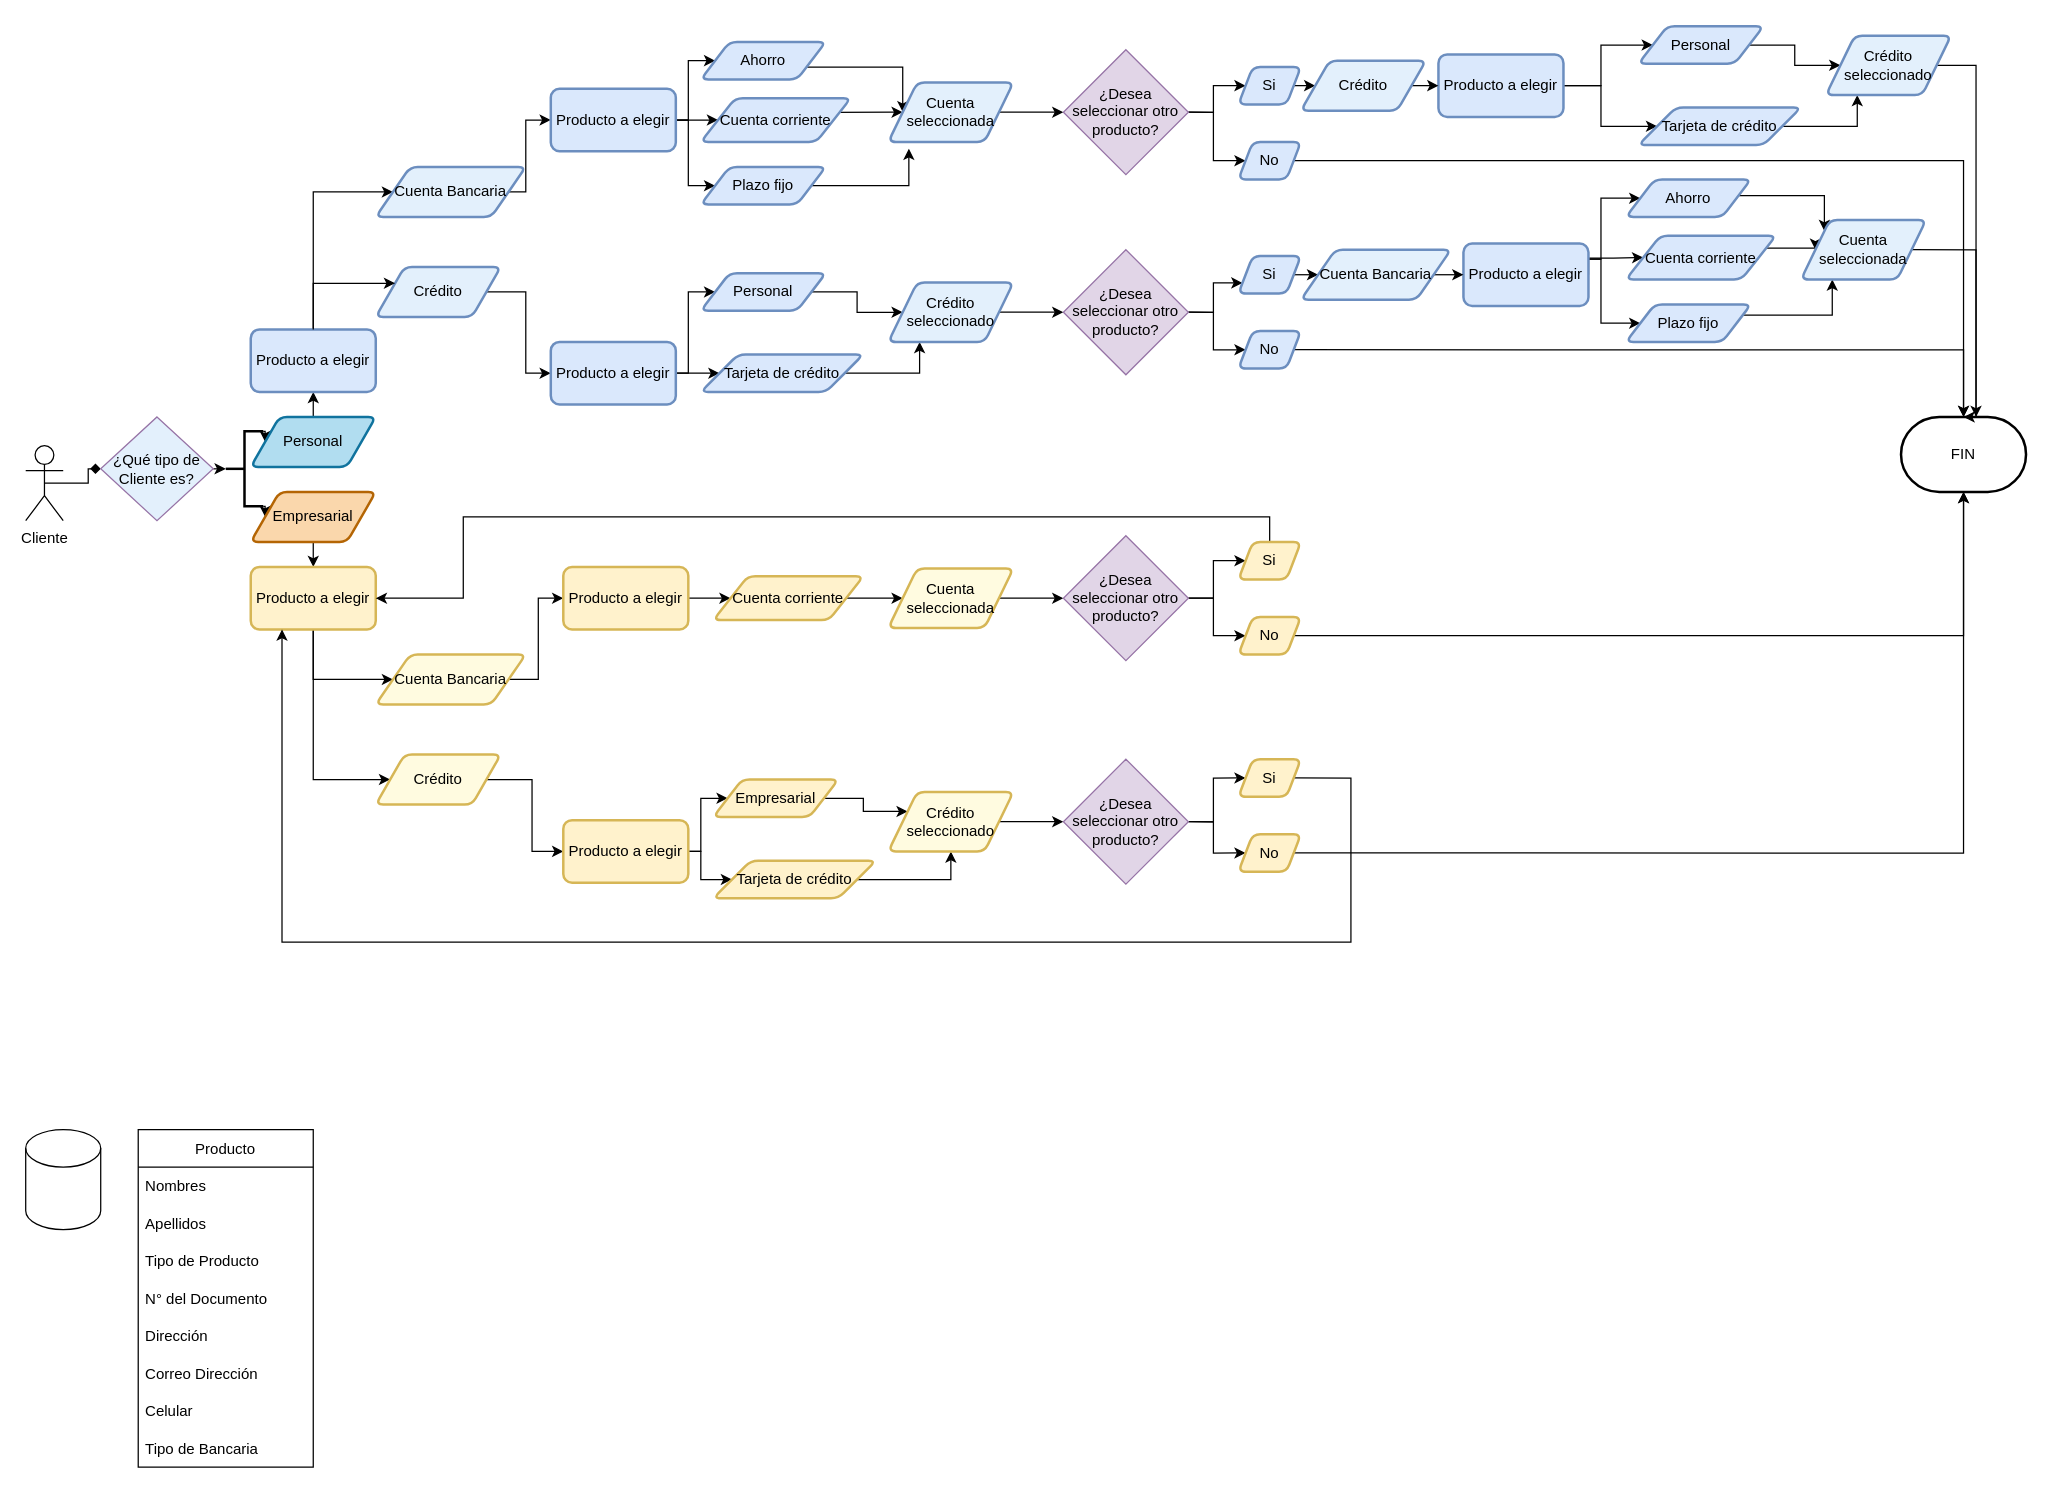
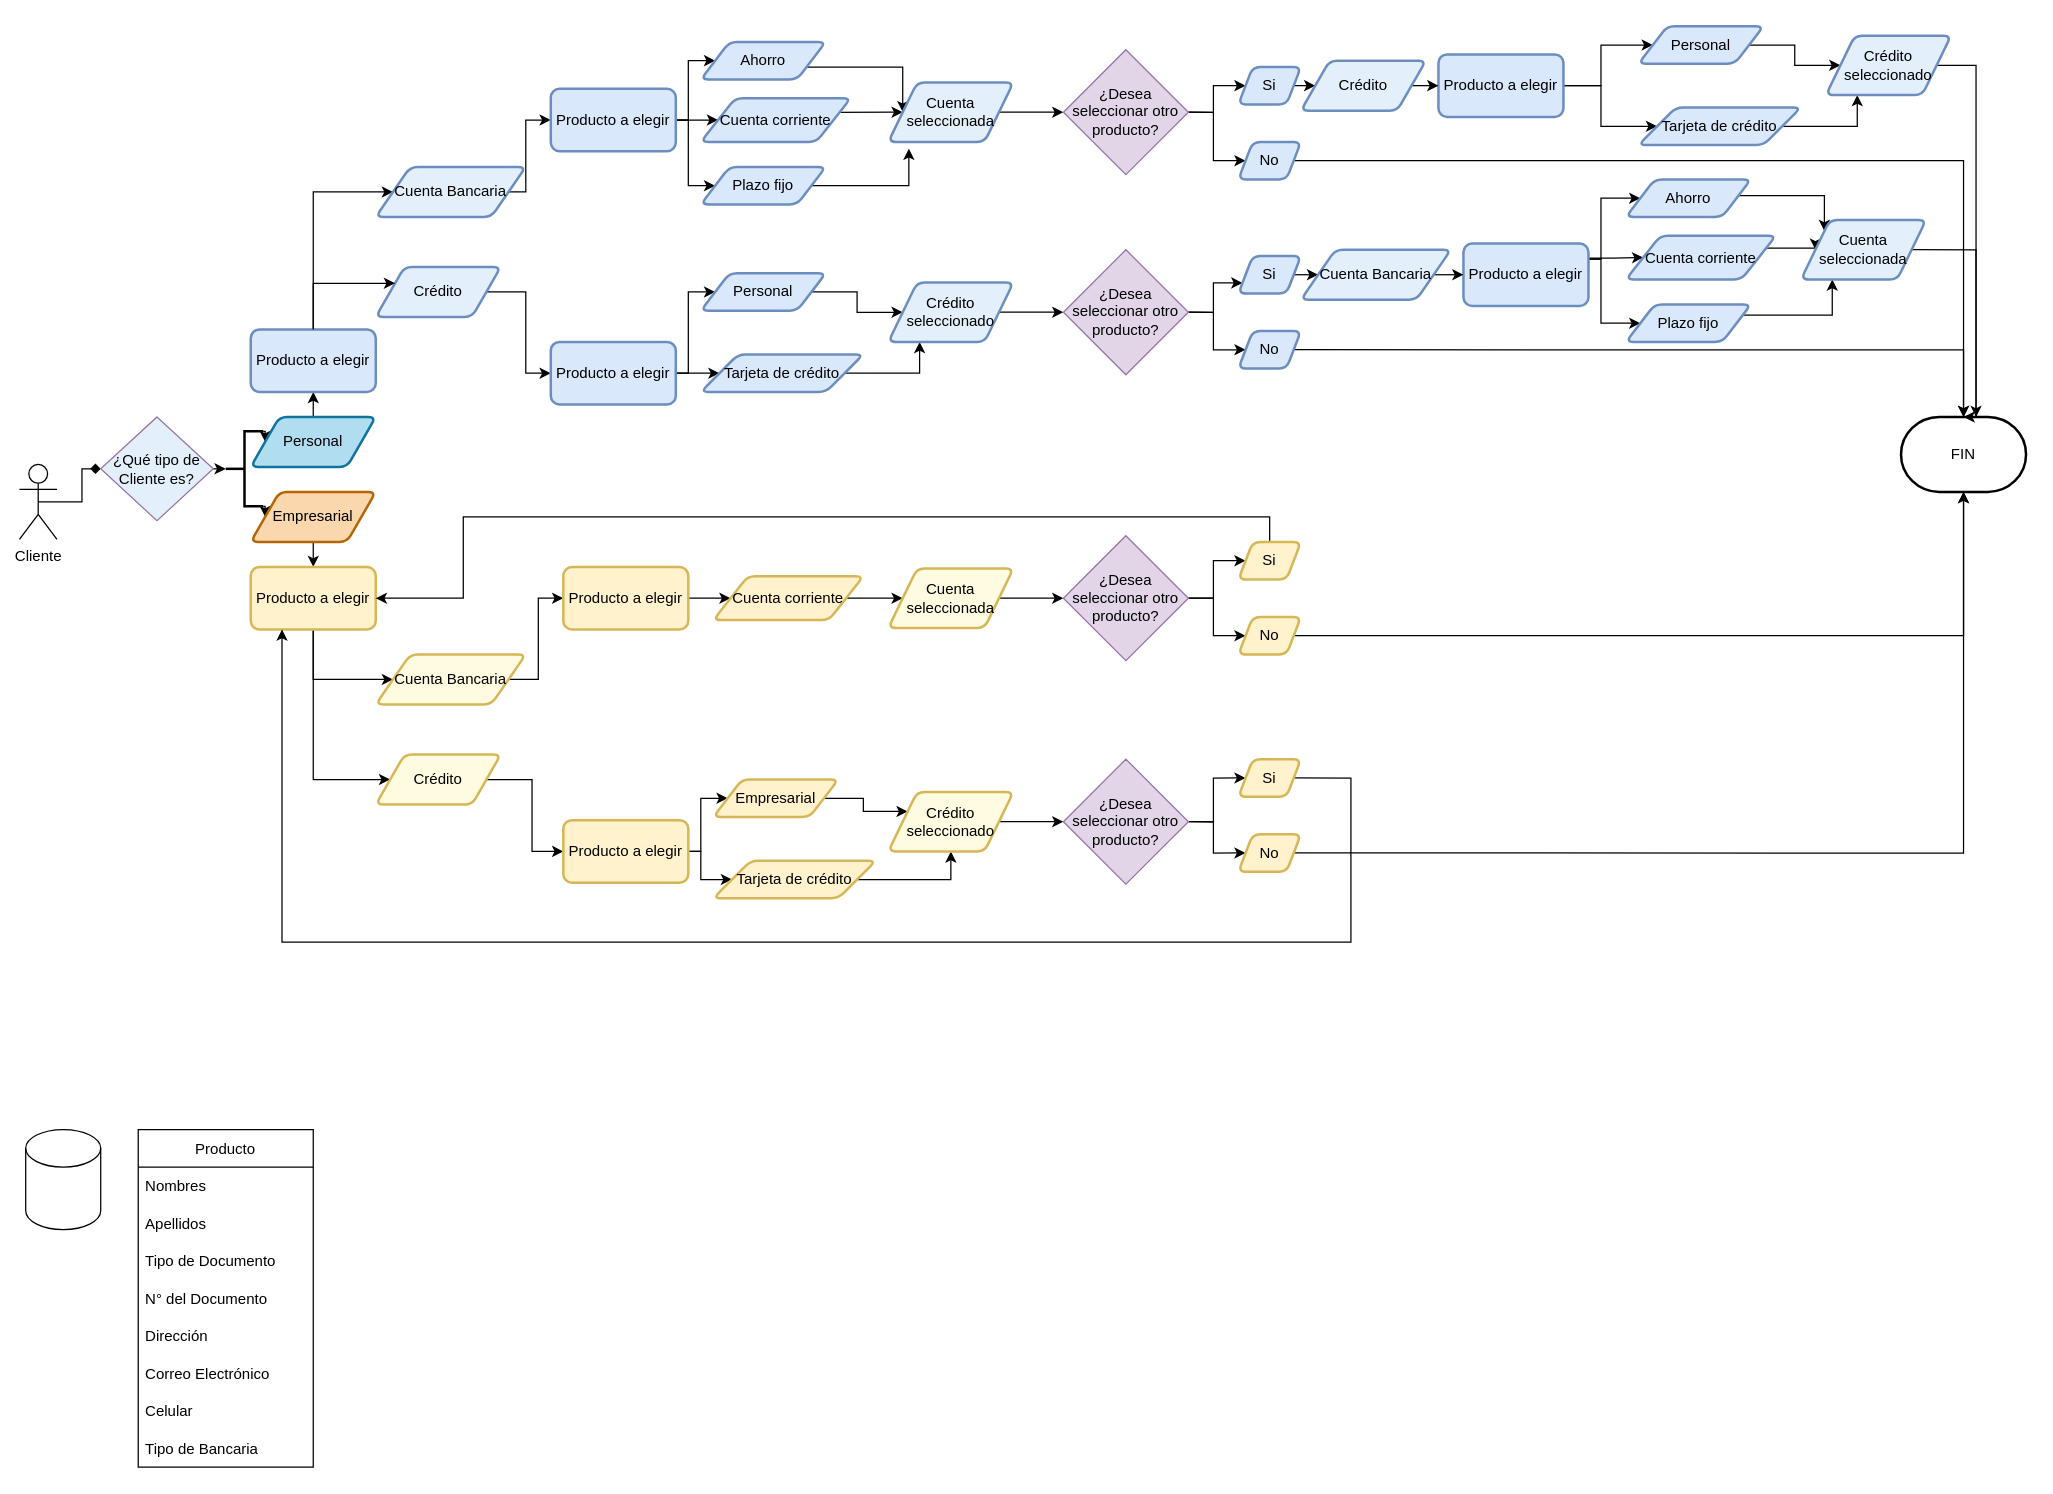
(44, 483) -> (38, 502)
(206, 1261) -> (211, 1261)
(206, 1374) -> (215, 1374)
